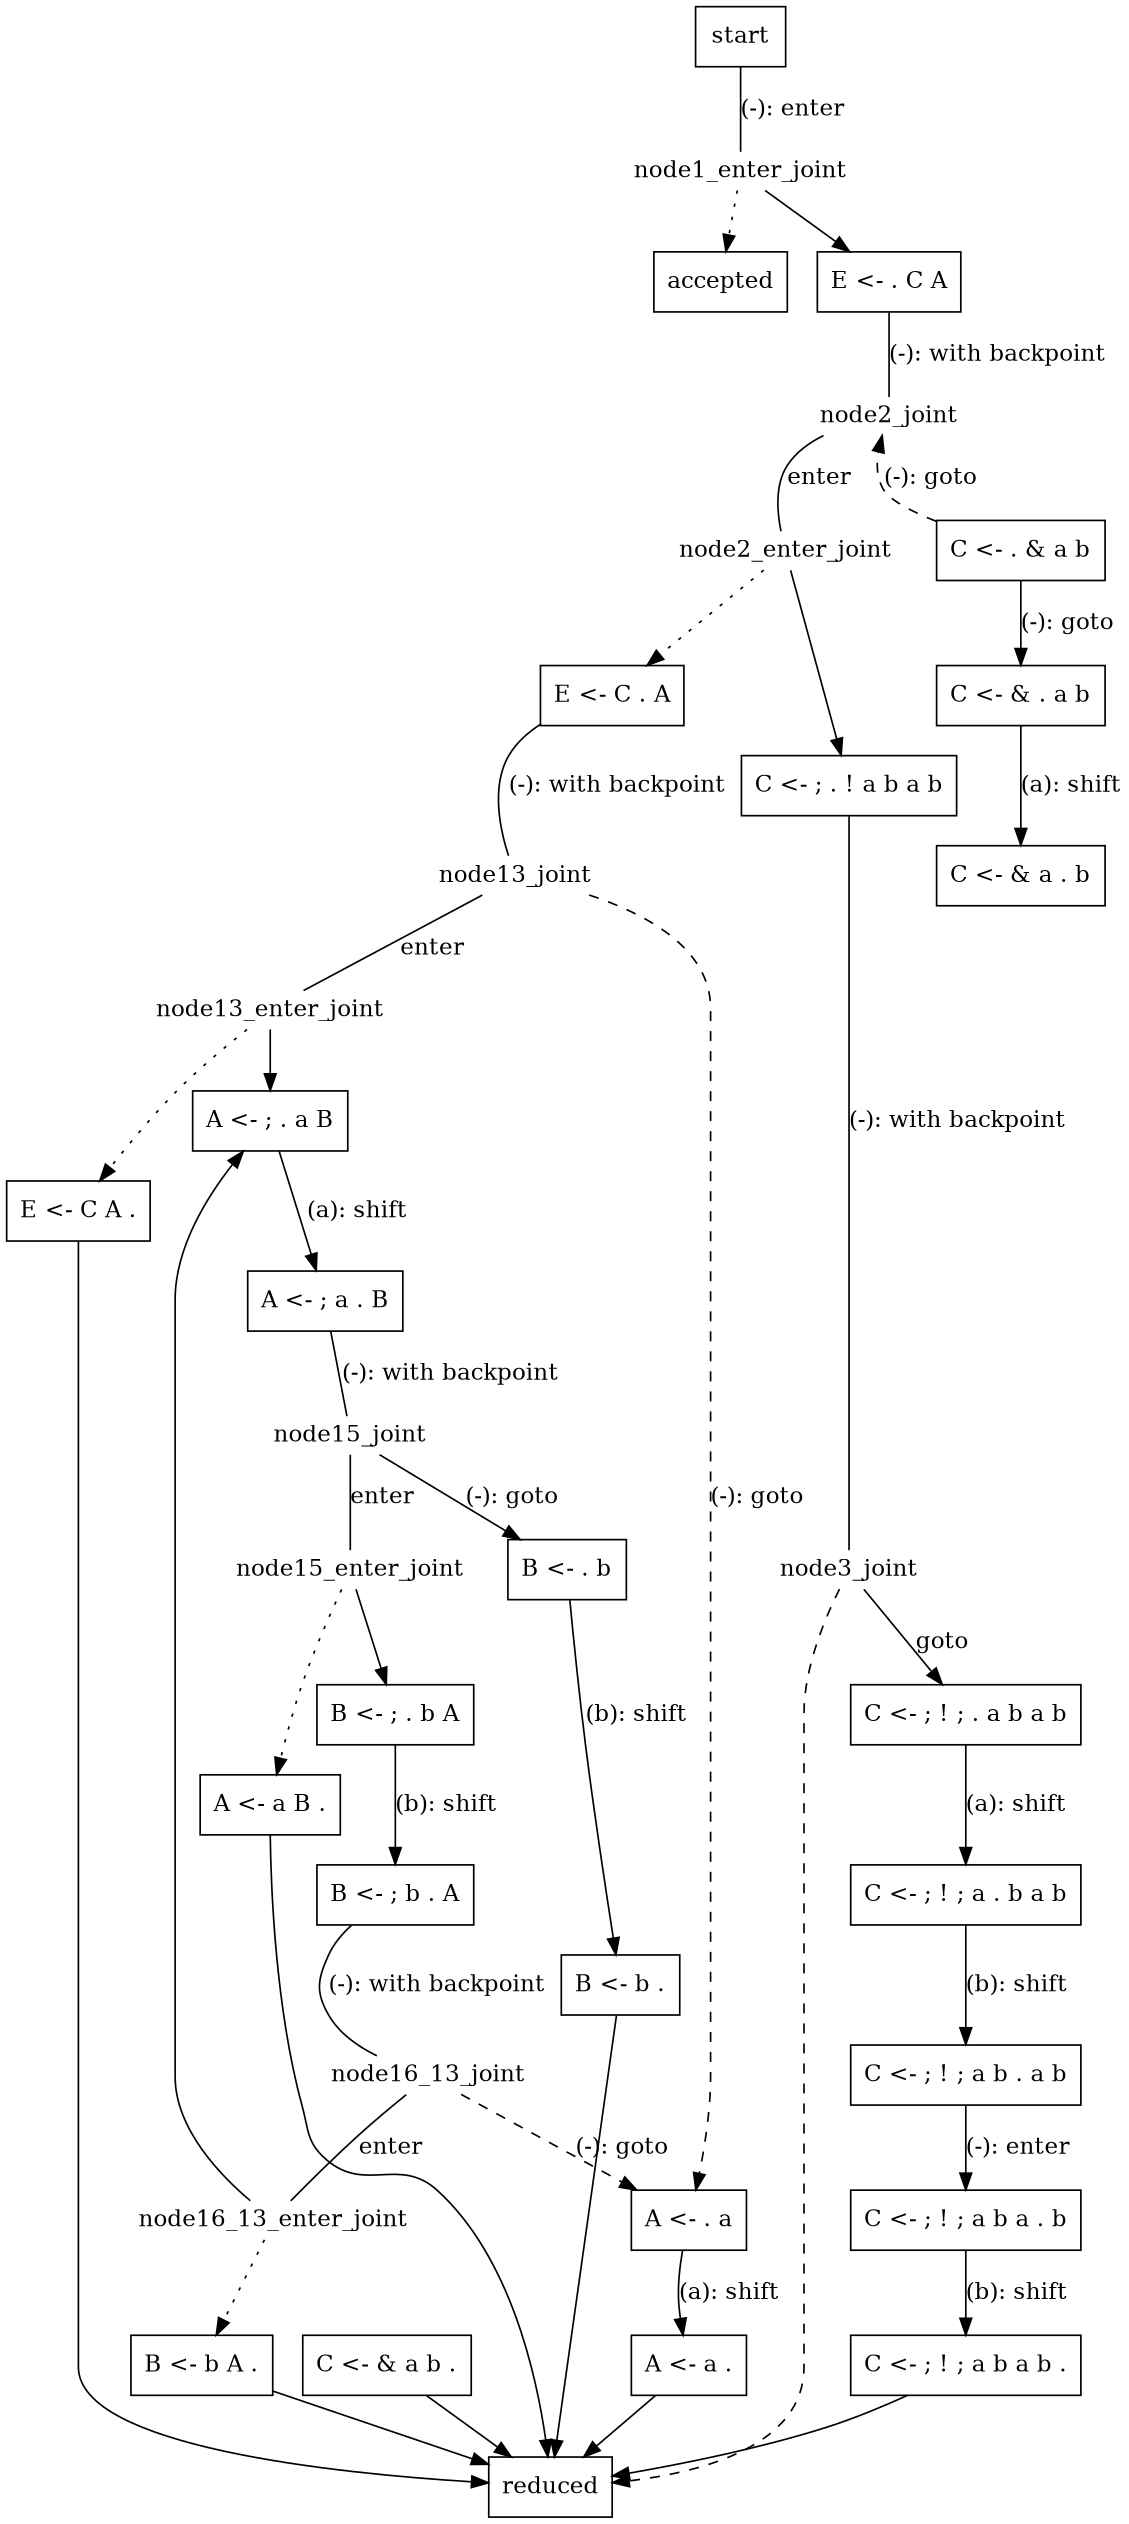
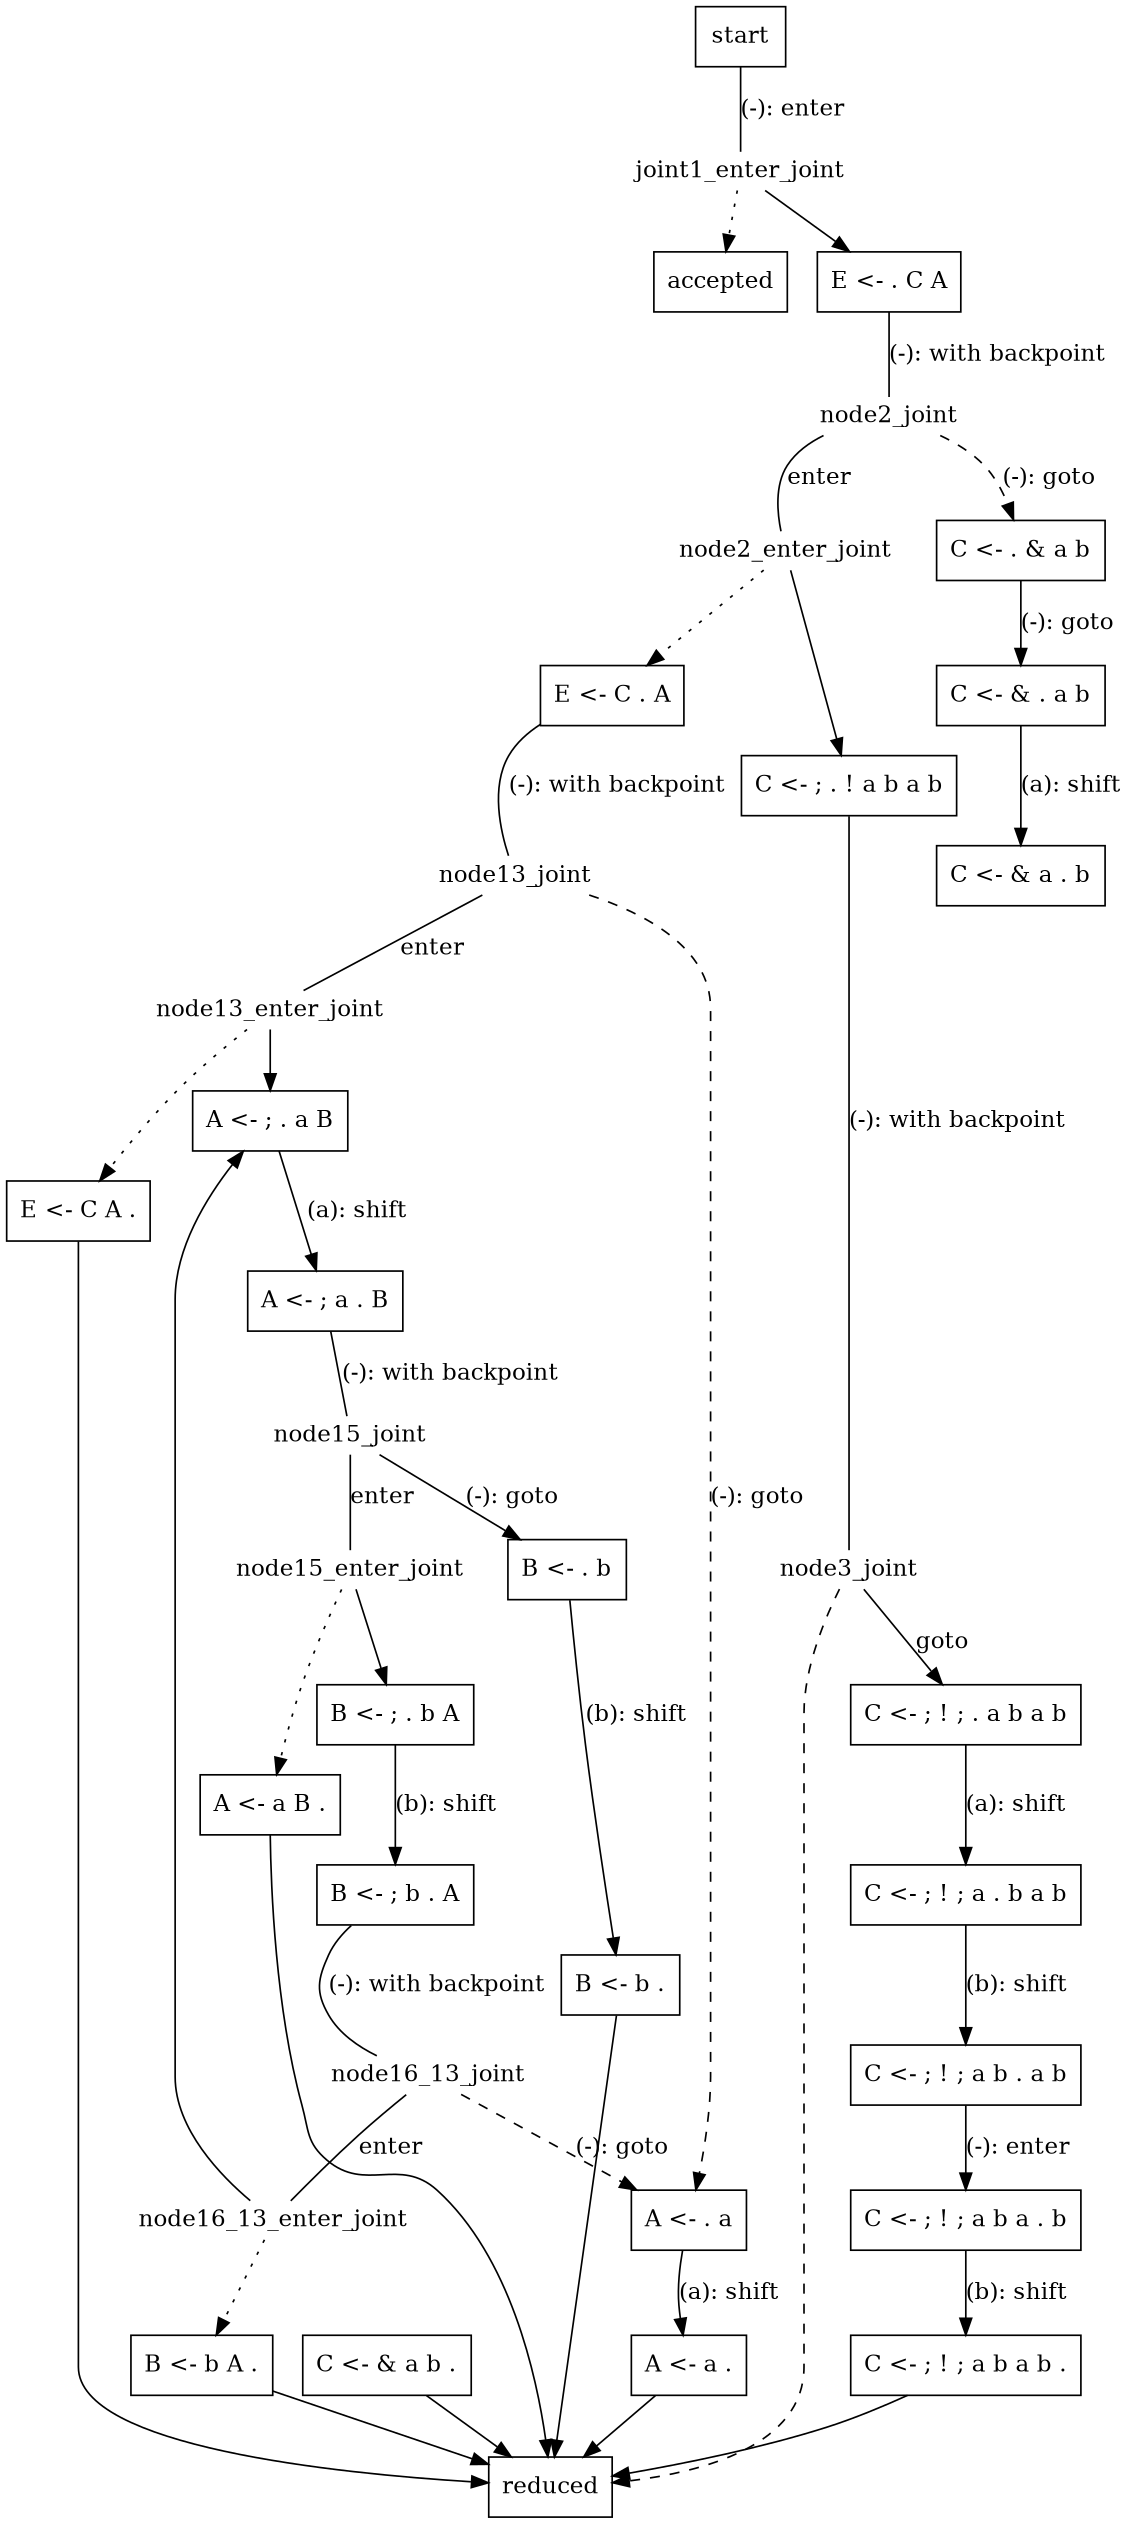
(741, 171) -> (741, 171)
(891, 498) -> (981, 463)
